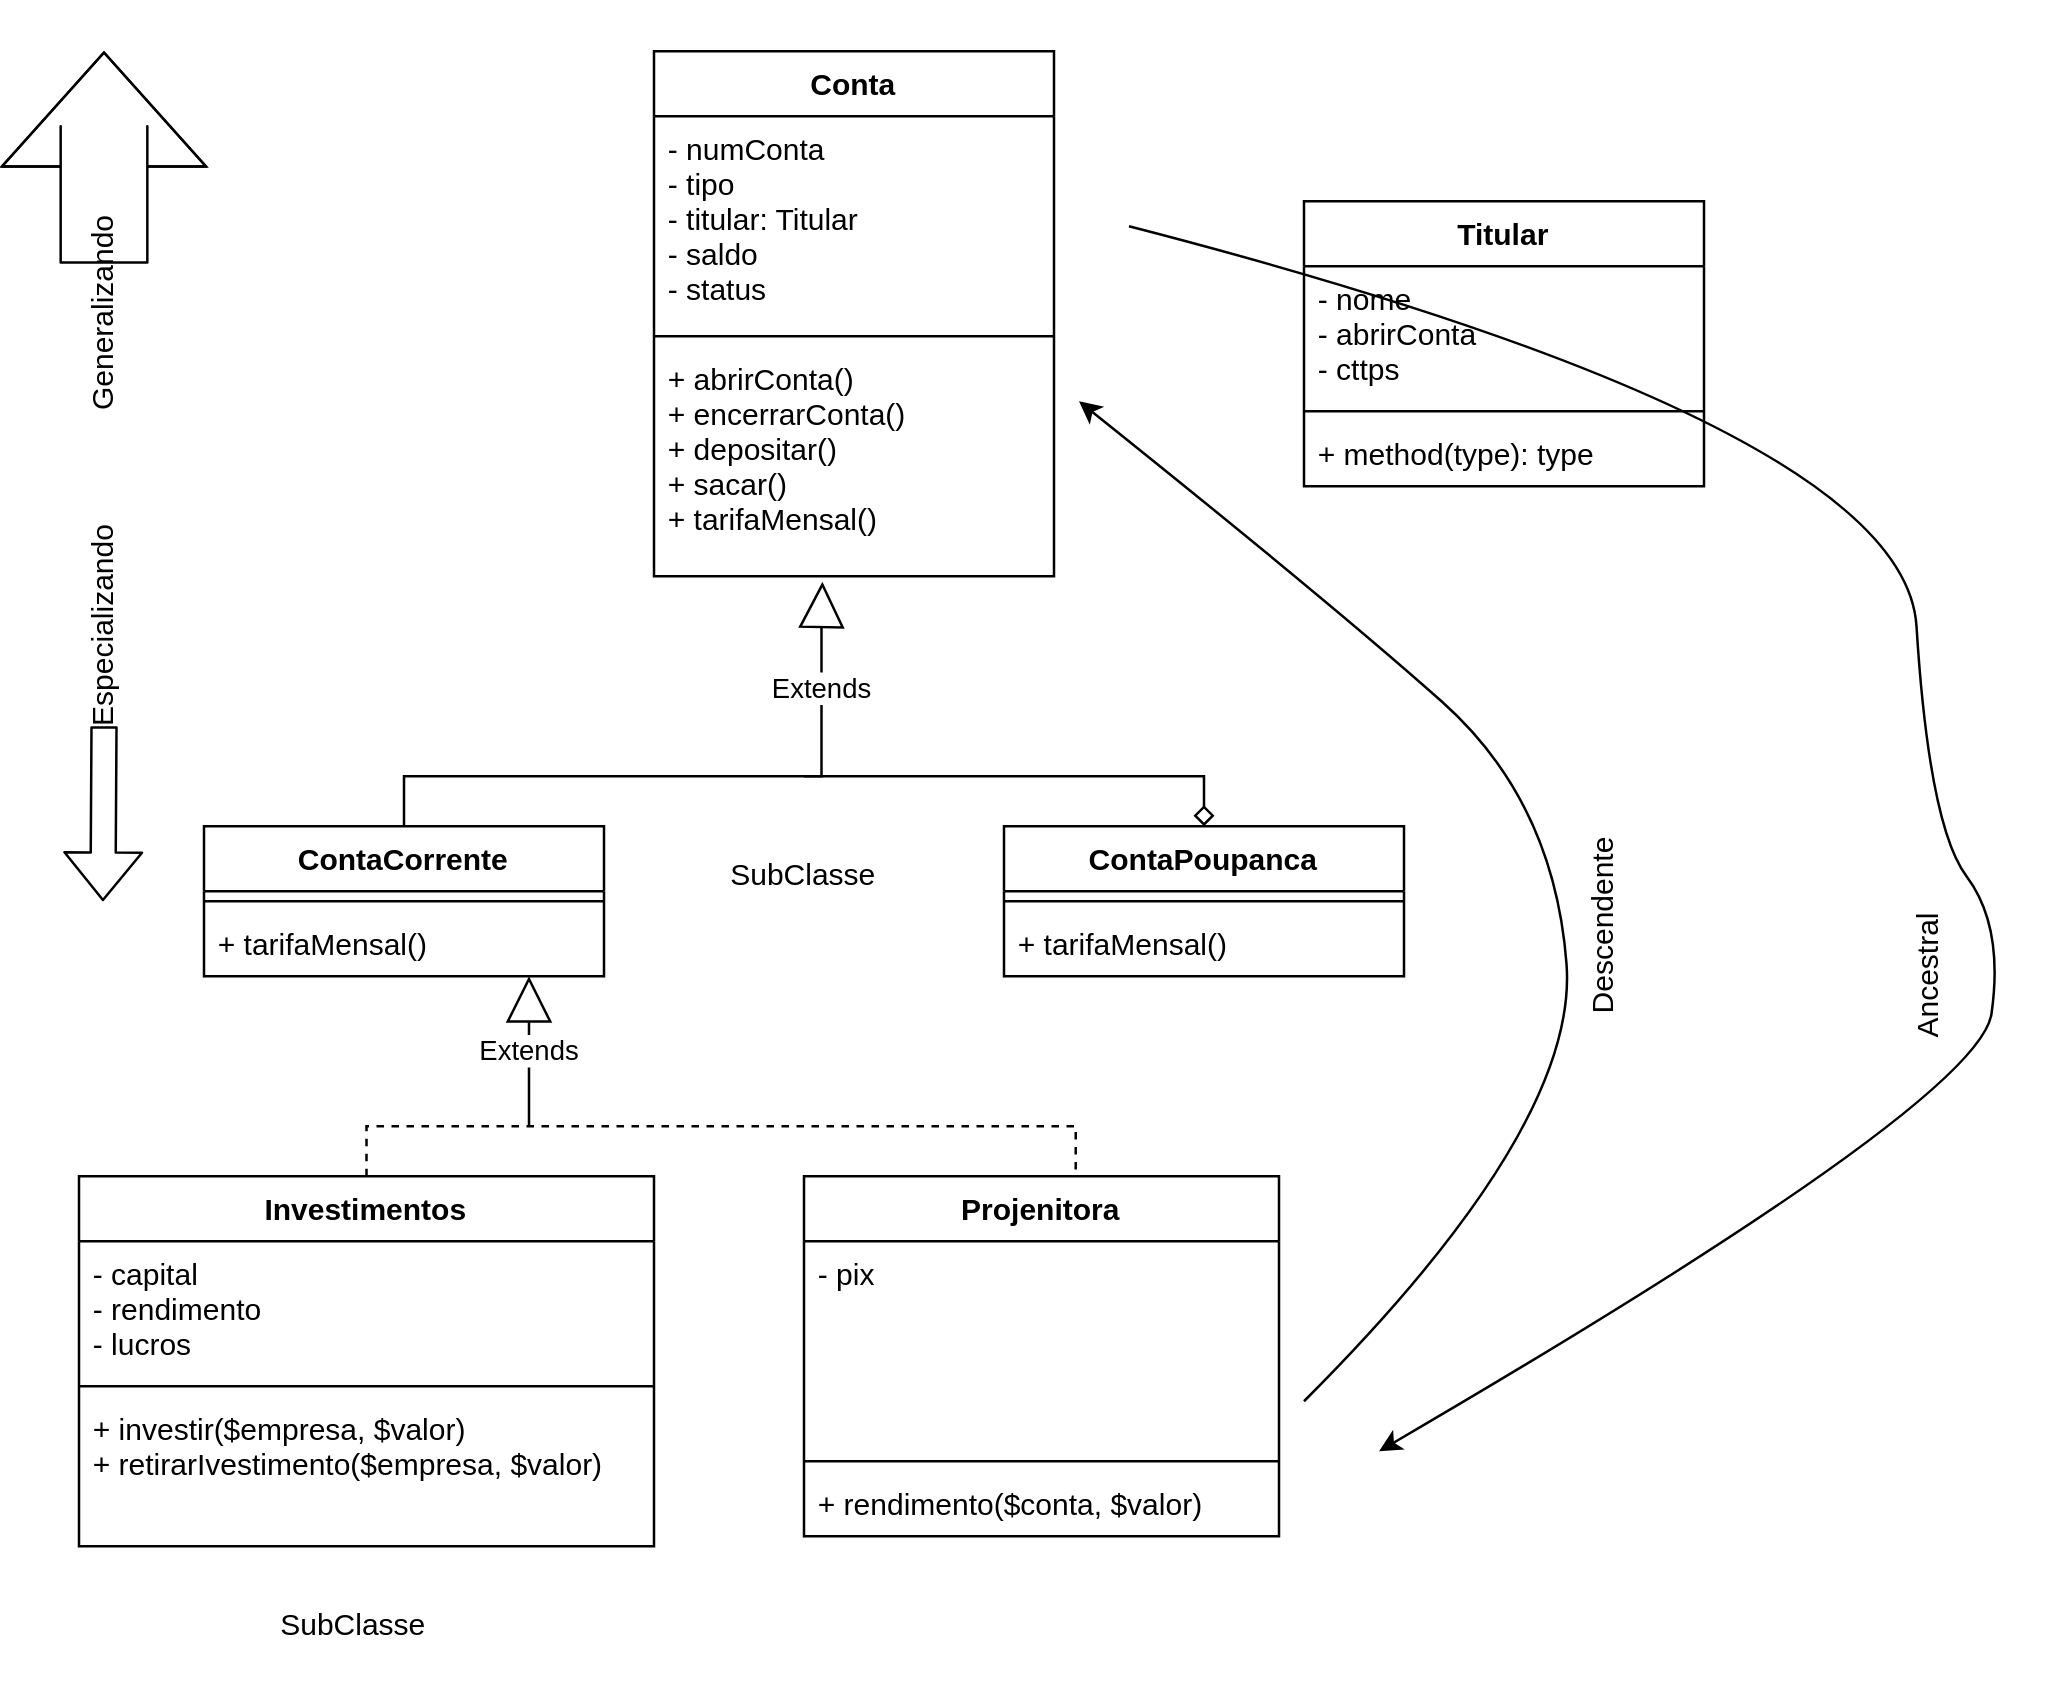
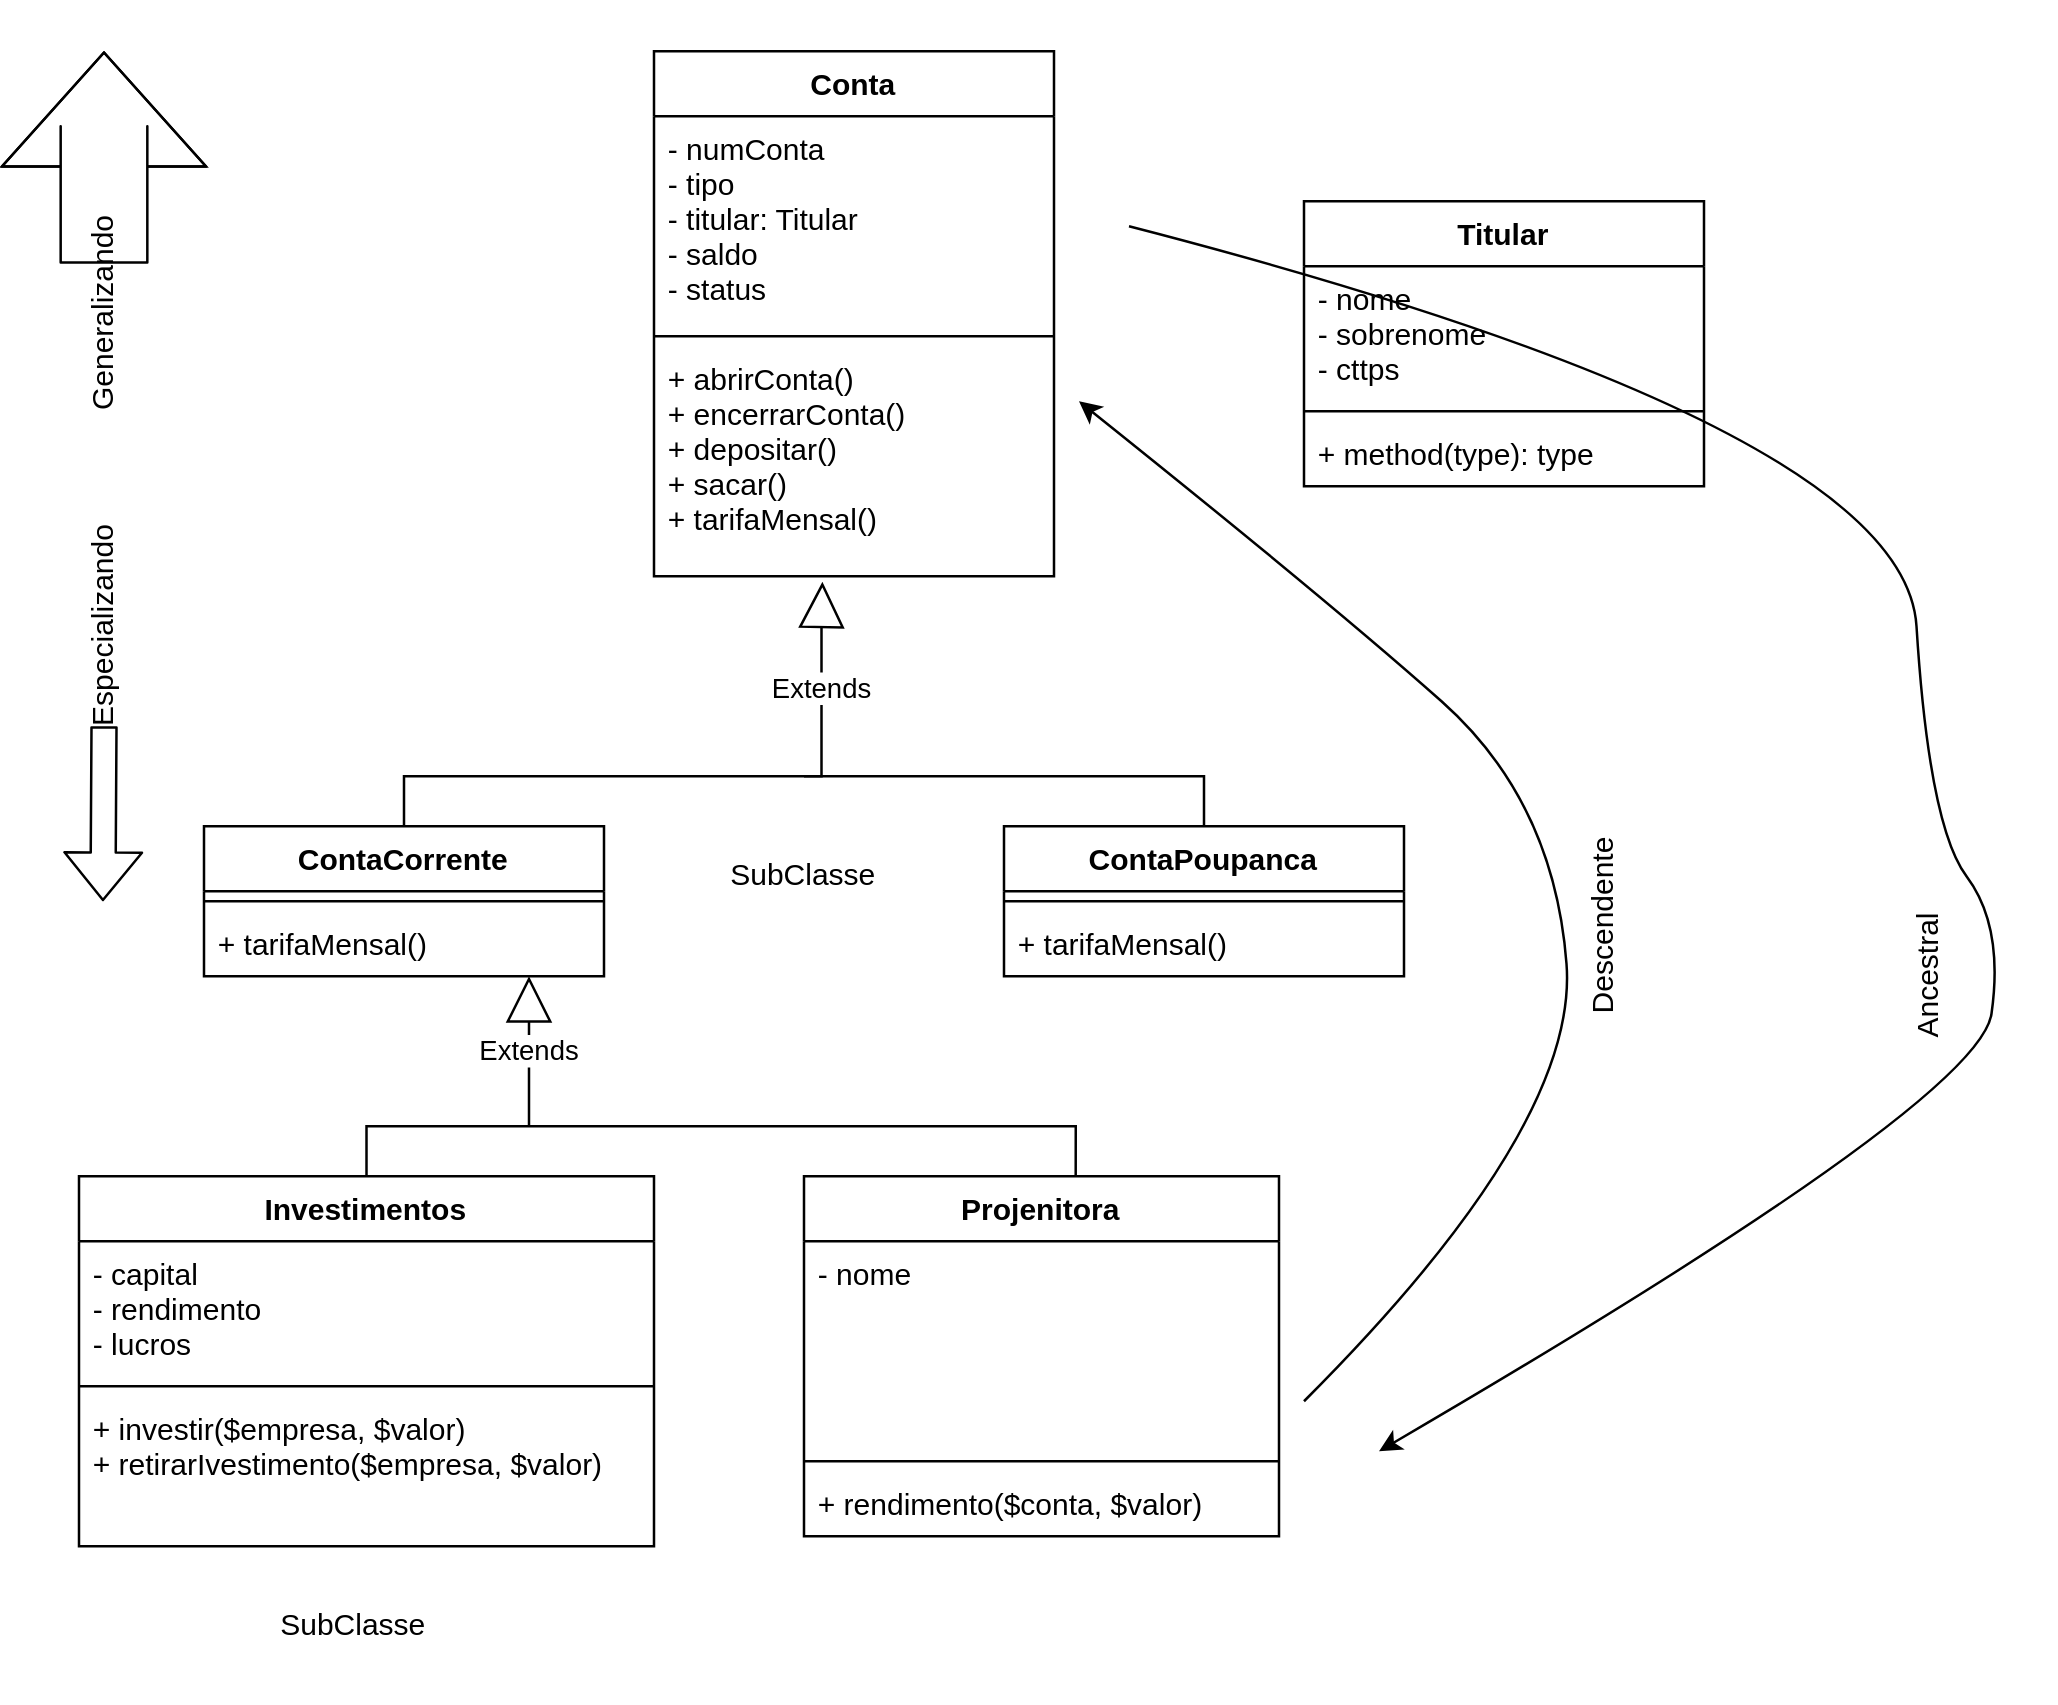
(1364, 300) -> (1364, 300)
(1204, 806) -> (1204, 815)
(827, 1126) -> (827, 1126)
(852, 1275) -> (864, 1275)
